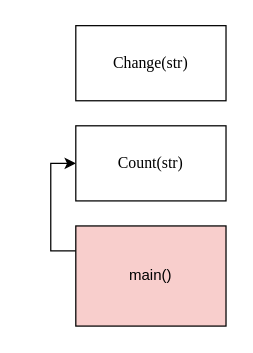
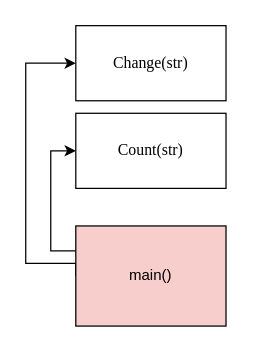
(151, 163) -> (151, 151)
none -> (26, 168)
